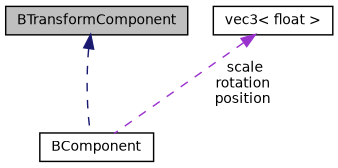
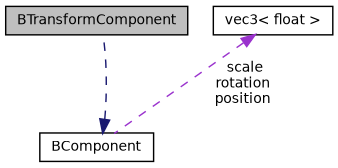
(87, 91) -> (106, 77)
